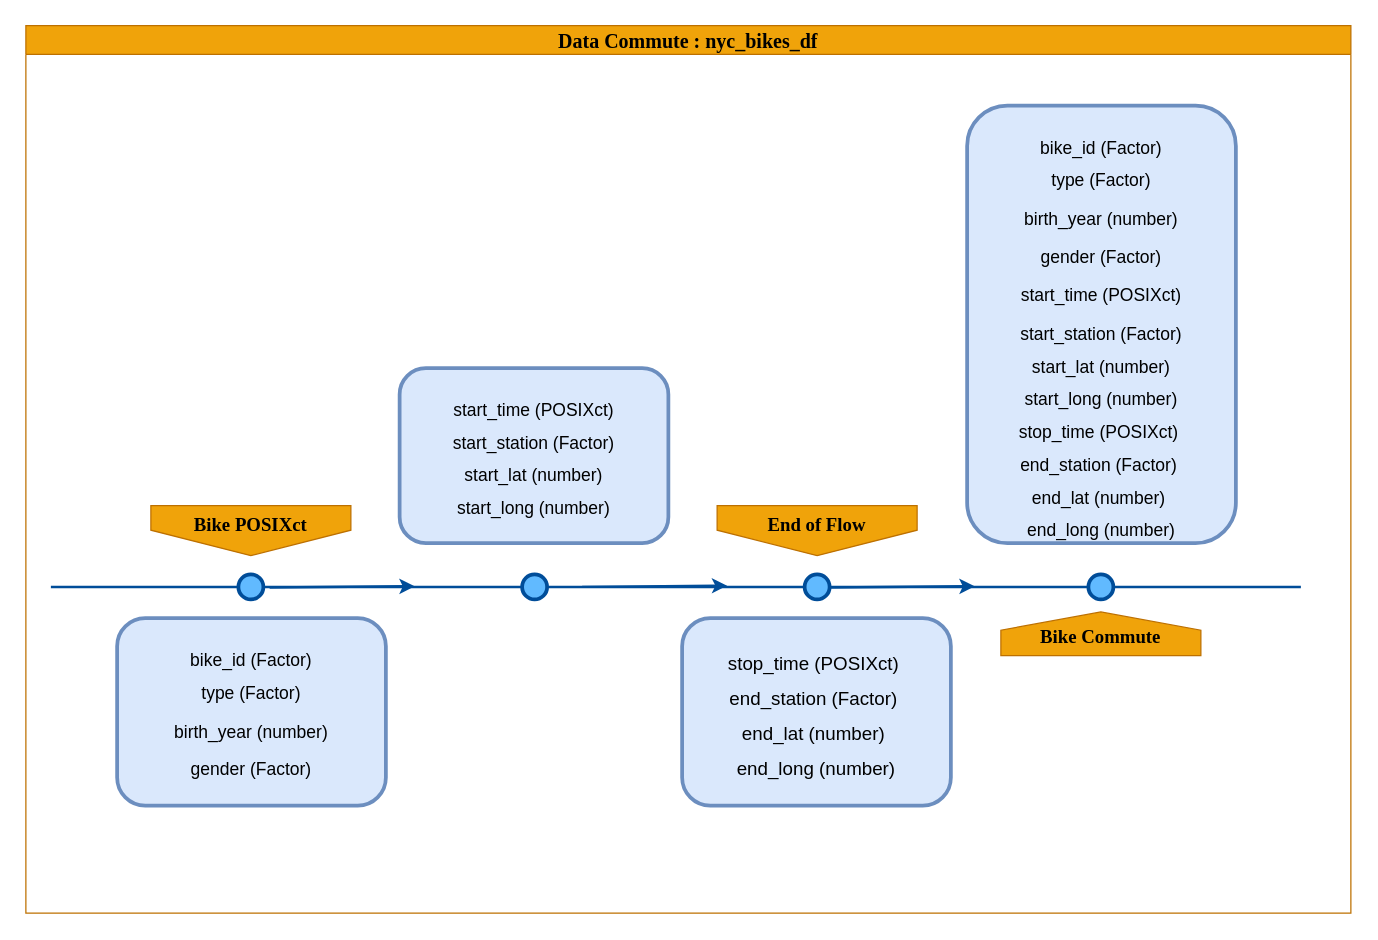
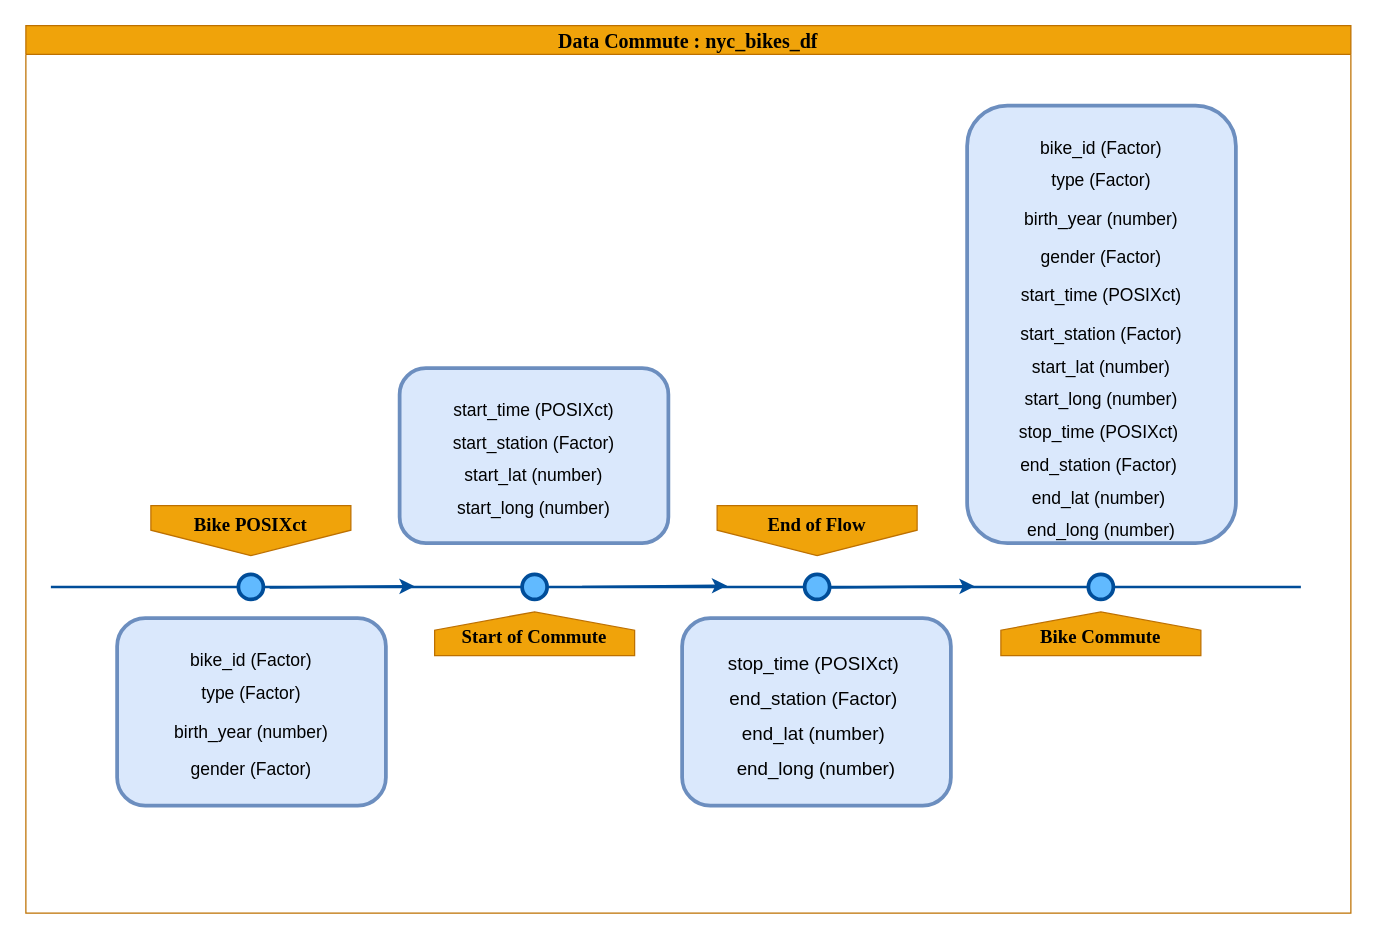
none -> (534, 634)
